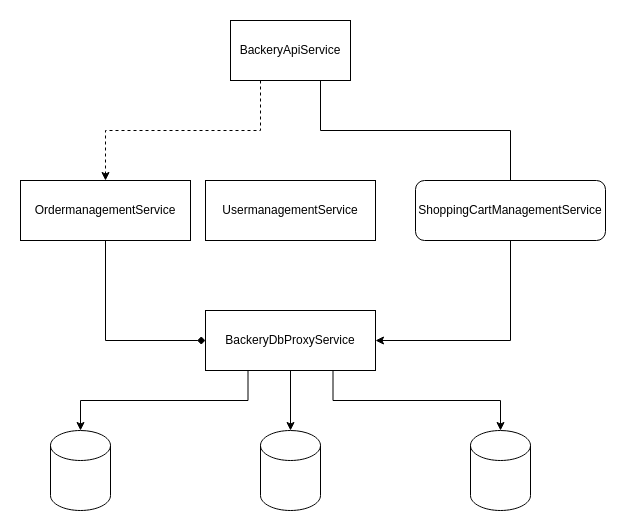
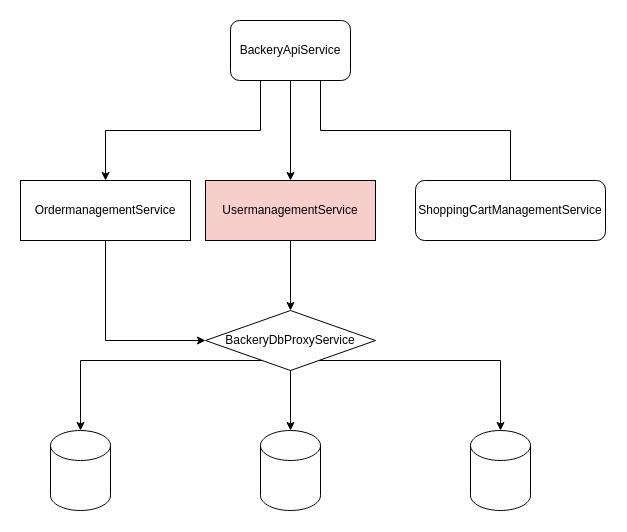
(291, 51) -> (291, 51)
none -> (291, 127)
(187, 131) -> (187, 131)
(291, 211) -> (291, 211)
none -> (291, 272)
(197, 341) -> (197, 341)
(291, 341) -> (291, 341)
(496, 341) -> none
